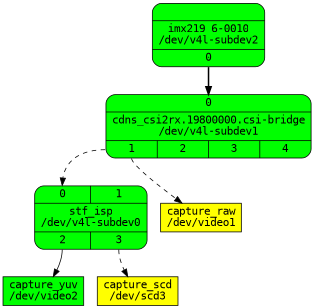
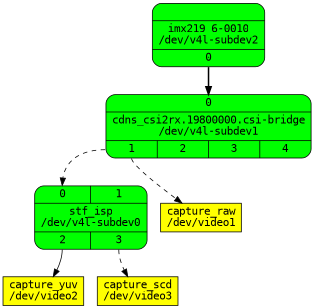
(43, 291) -> (43, 291)
(138, 291) -> (138, 291)
